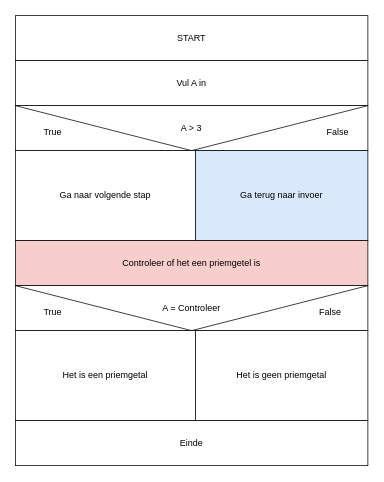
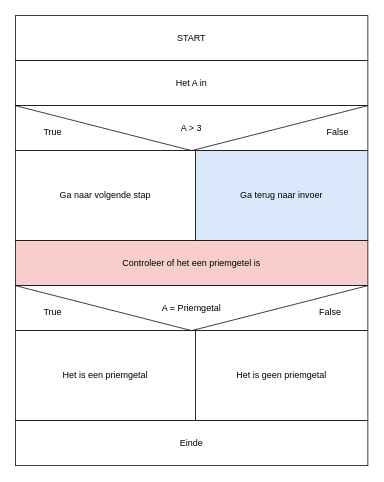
(192, 83) -> (192, 83)
(192, 308) -> (192, 308)
